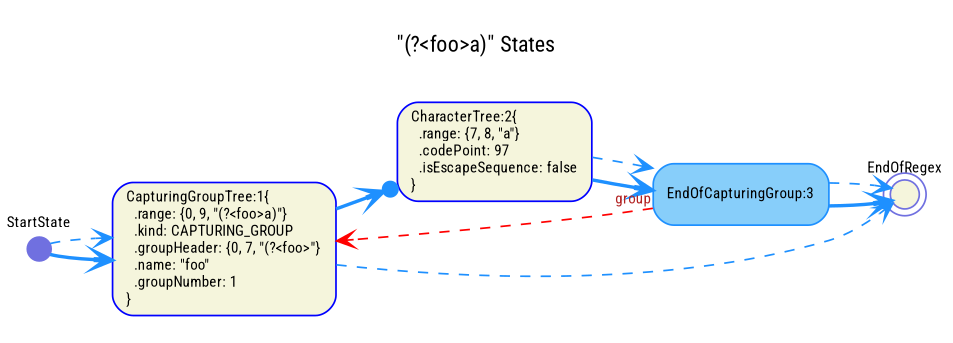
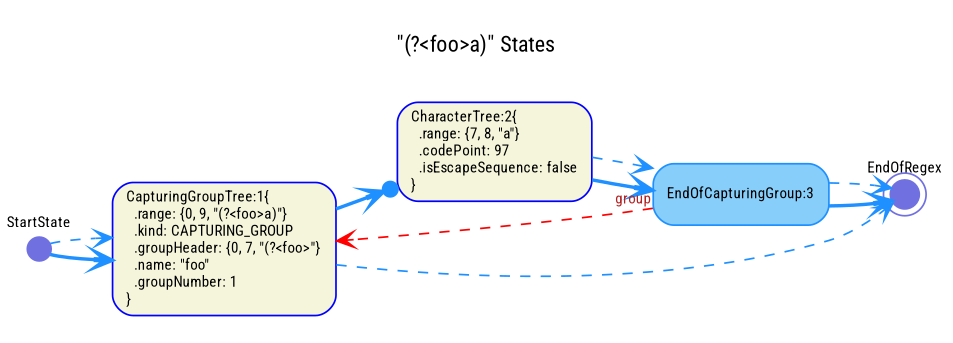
(905, 194) -> (905, 194)
